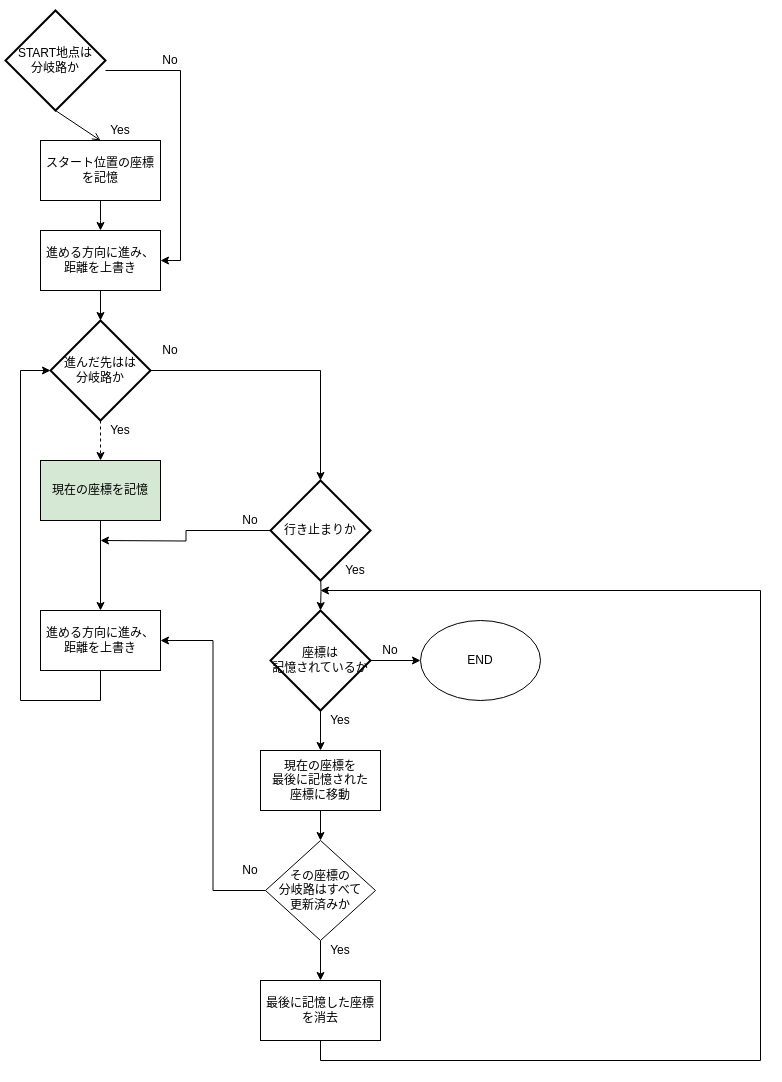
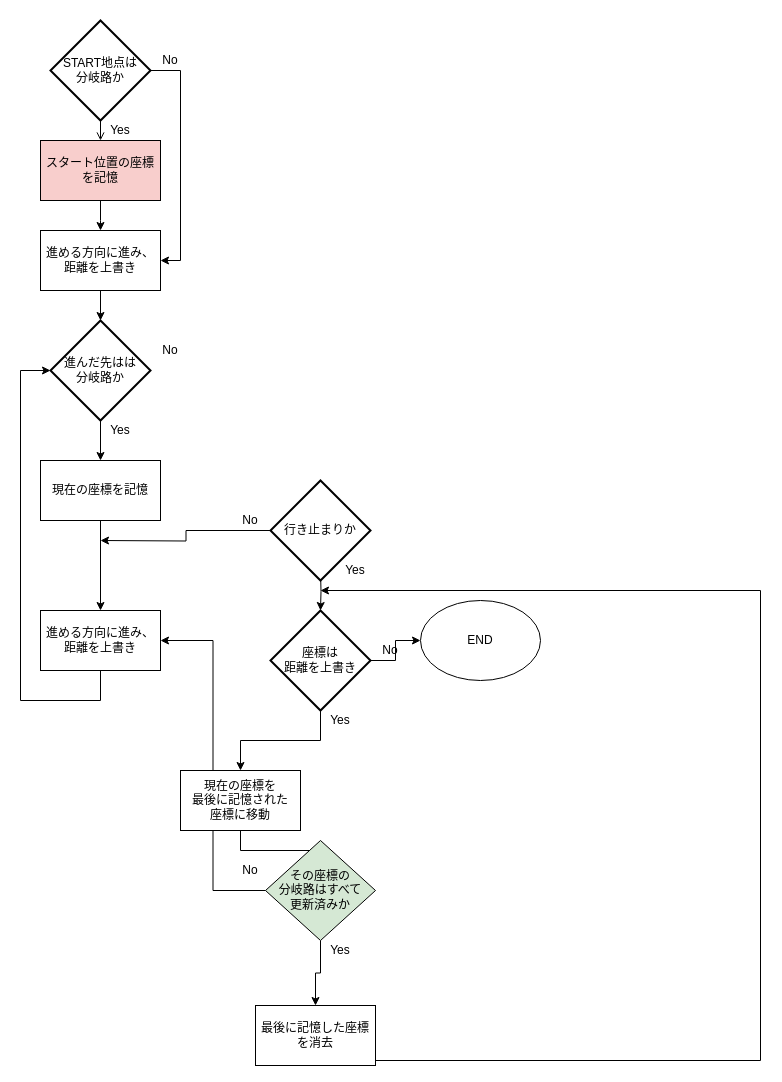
(56, 61) -> (101, 71)
(101, 171) -> (101, 171)
(287, 371) -> none
(101, 437) -> (101, 437)
(101, 491) -> (101, 491)
(321, 661) -> (321, 661)
(481, 661) -> (481, 641)
(321, 781) -> (241, 801)
(321, 891) -> (321, 891)
(321, 1011) -> (316, 1036)
